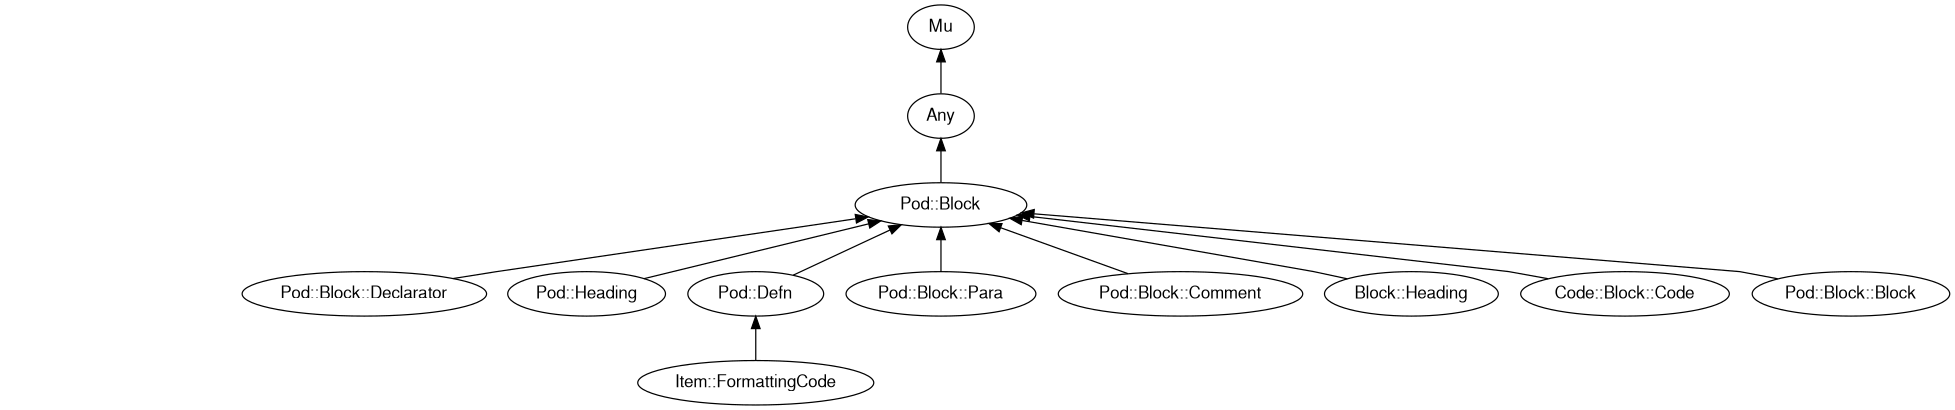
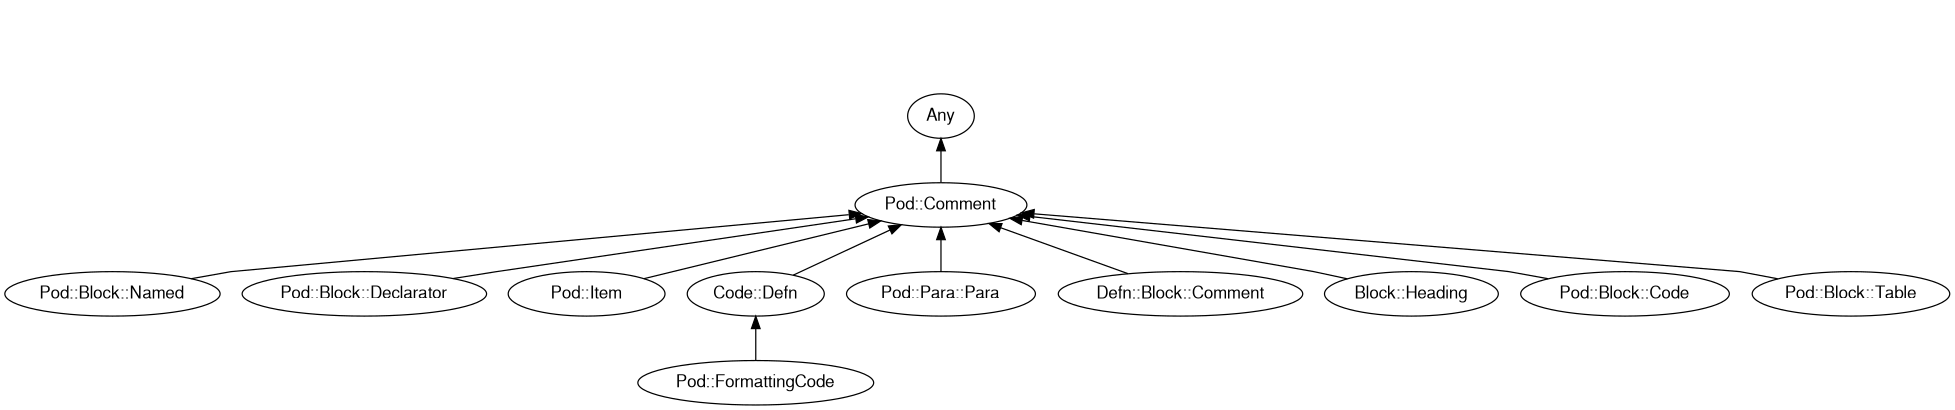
(941, 27) -> none
(941, 205) -> (941, 205)
none -> (112, 294)
(587, 294) -> (587, 294)
(756, 294) -> (756, 294)
(941, 294) -> (941, 294)
(1181, 294) -> (1181, 294)
(1625, 294) -> (1625, 294)
(1851, 294) -> (1851, 294)
(756, 383) -> (756, 383)
